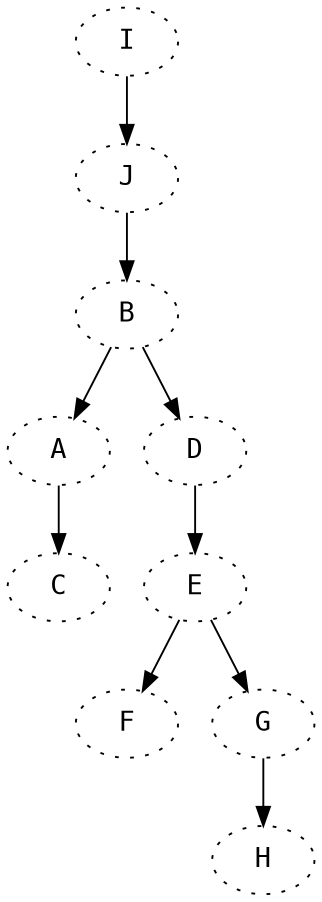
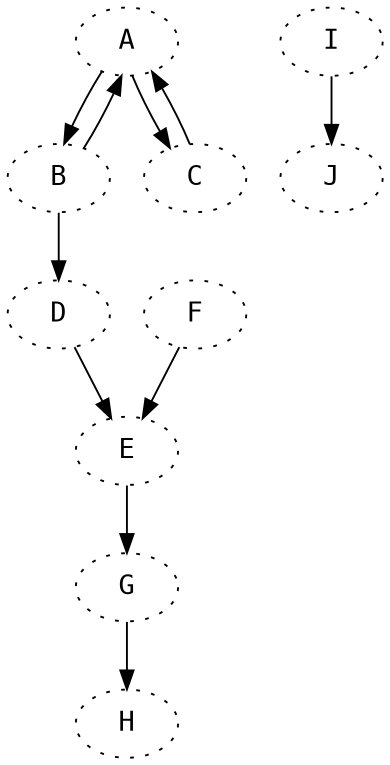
none -> (177, 116)
(127, 237) -> (86, 99)
(165, 647) -> (165, 374)
